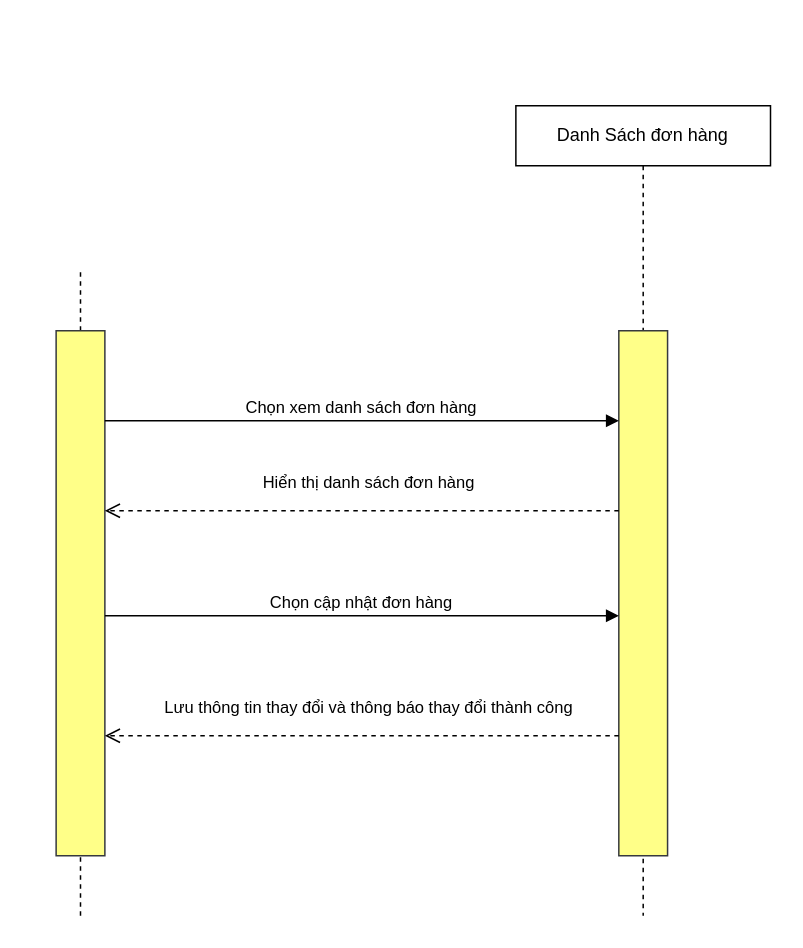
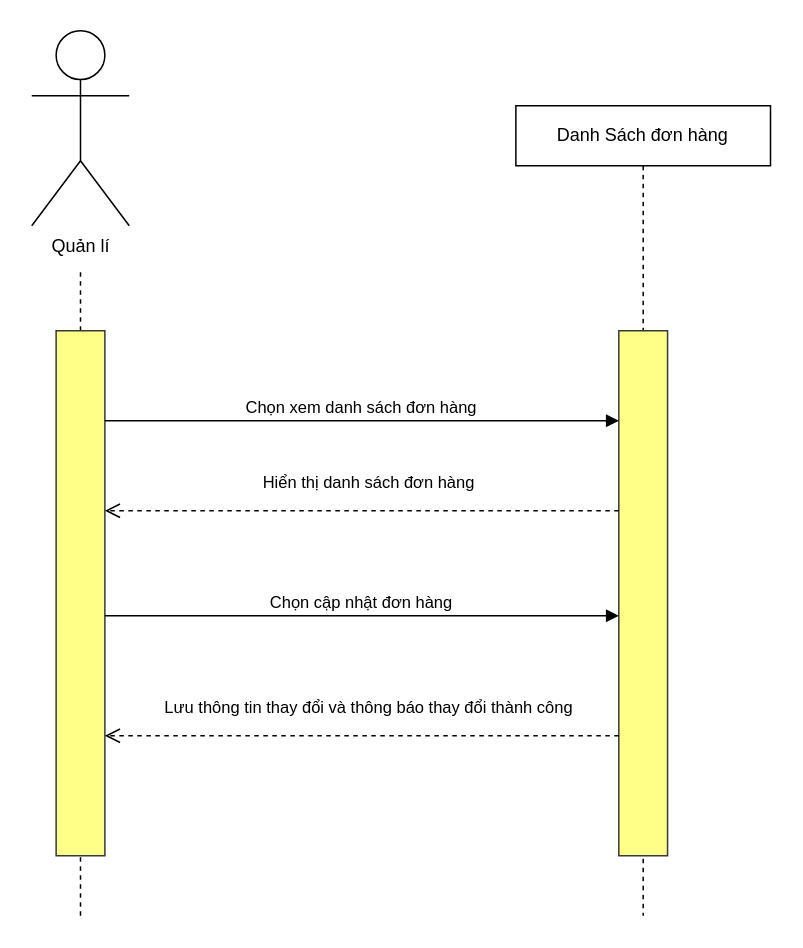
none -> (80, 128)
